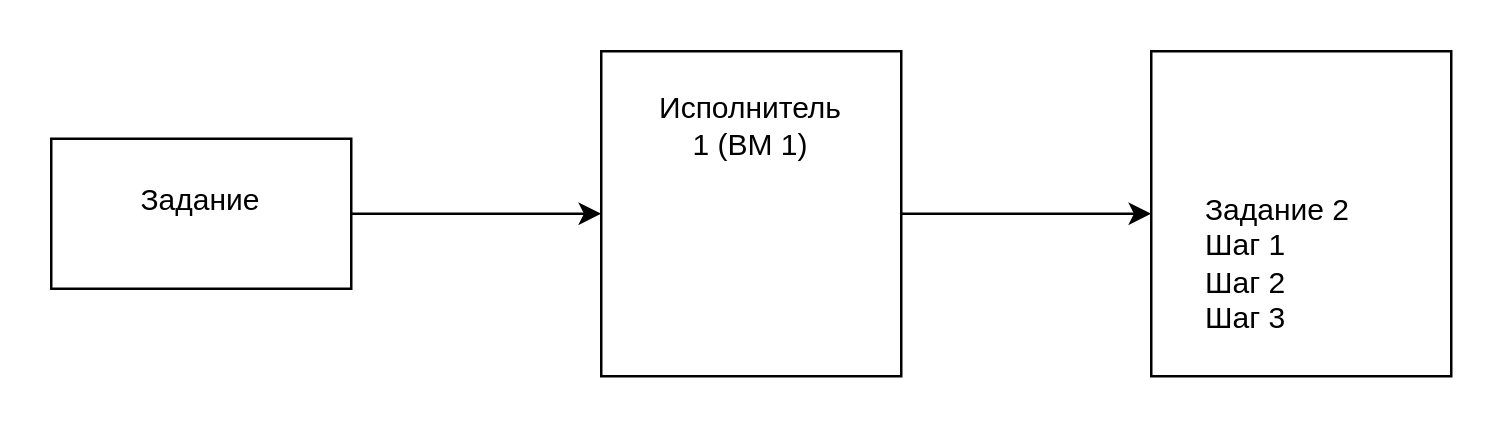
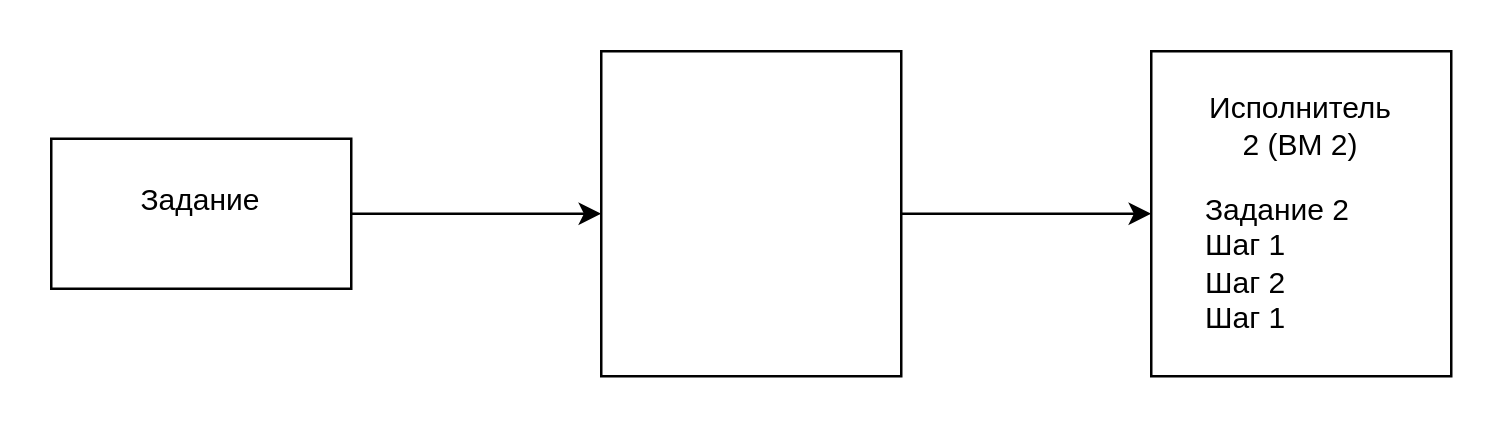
(751, 126) -> none
none -> (1301, 126)
(1278, 264) -> (1278, 264)
